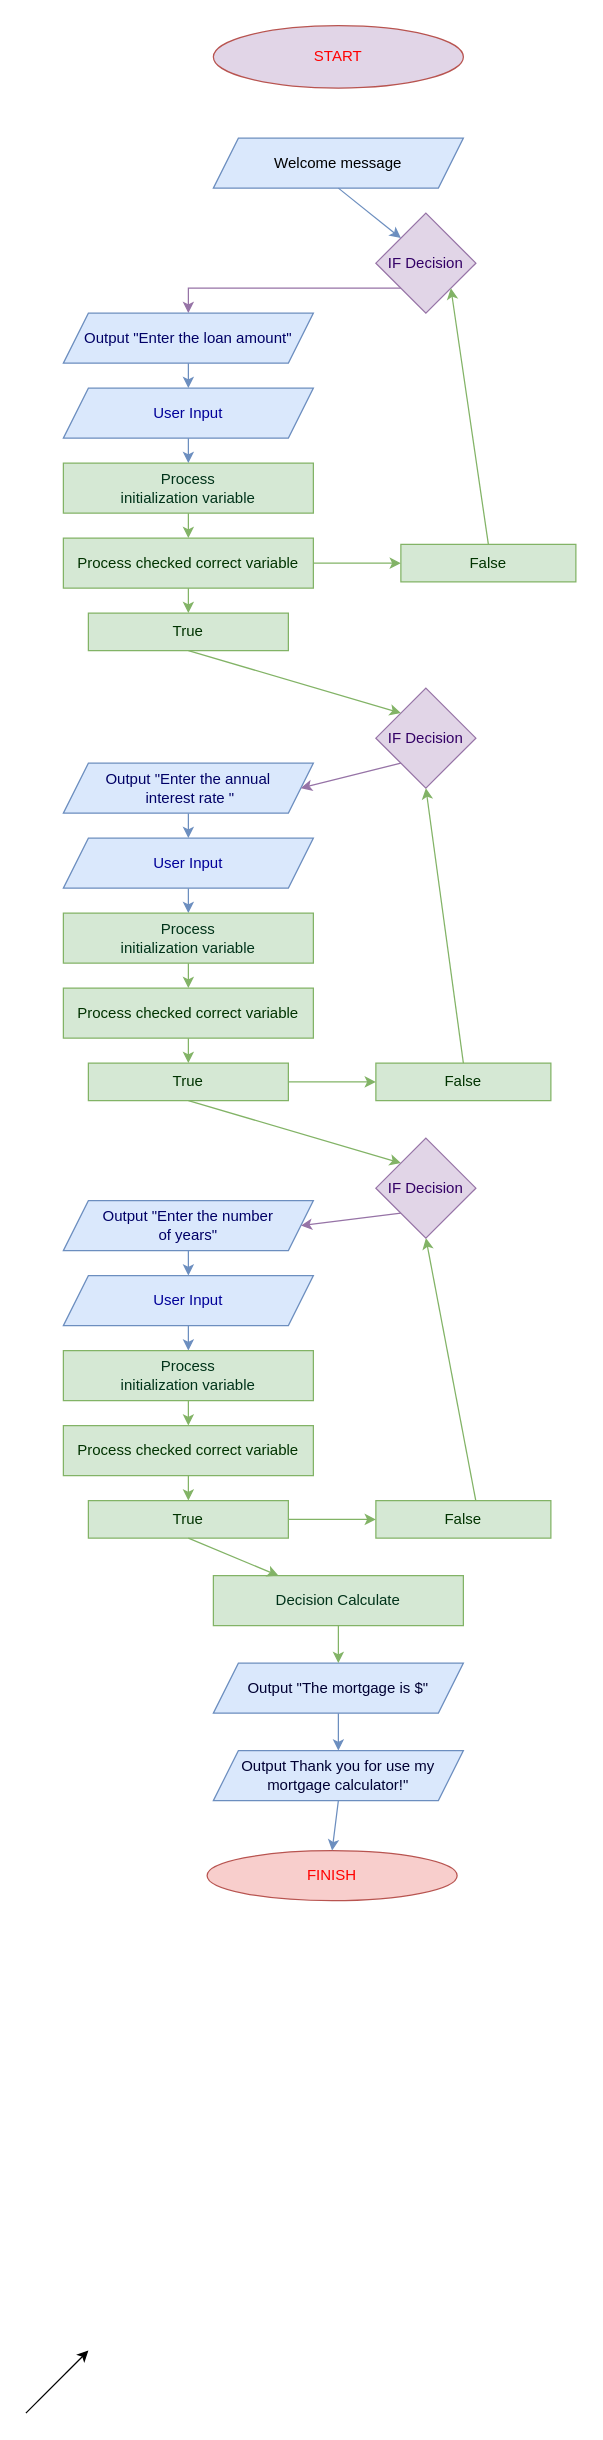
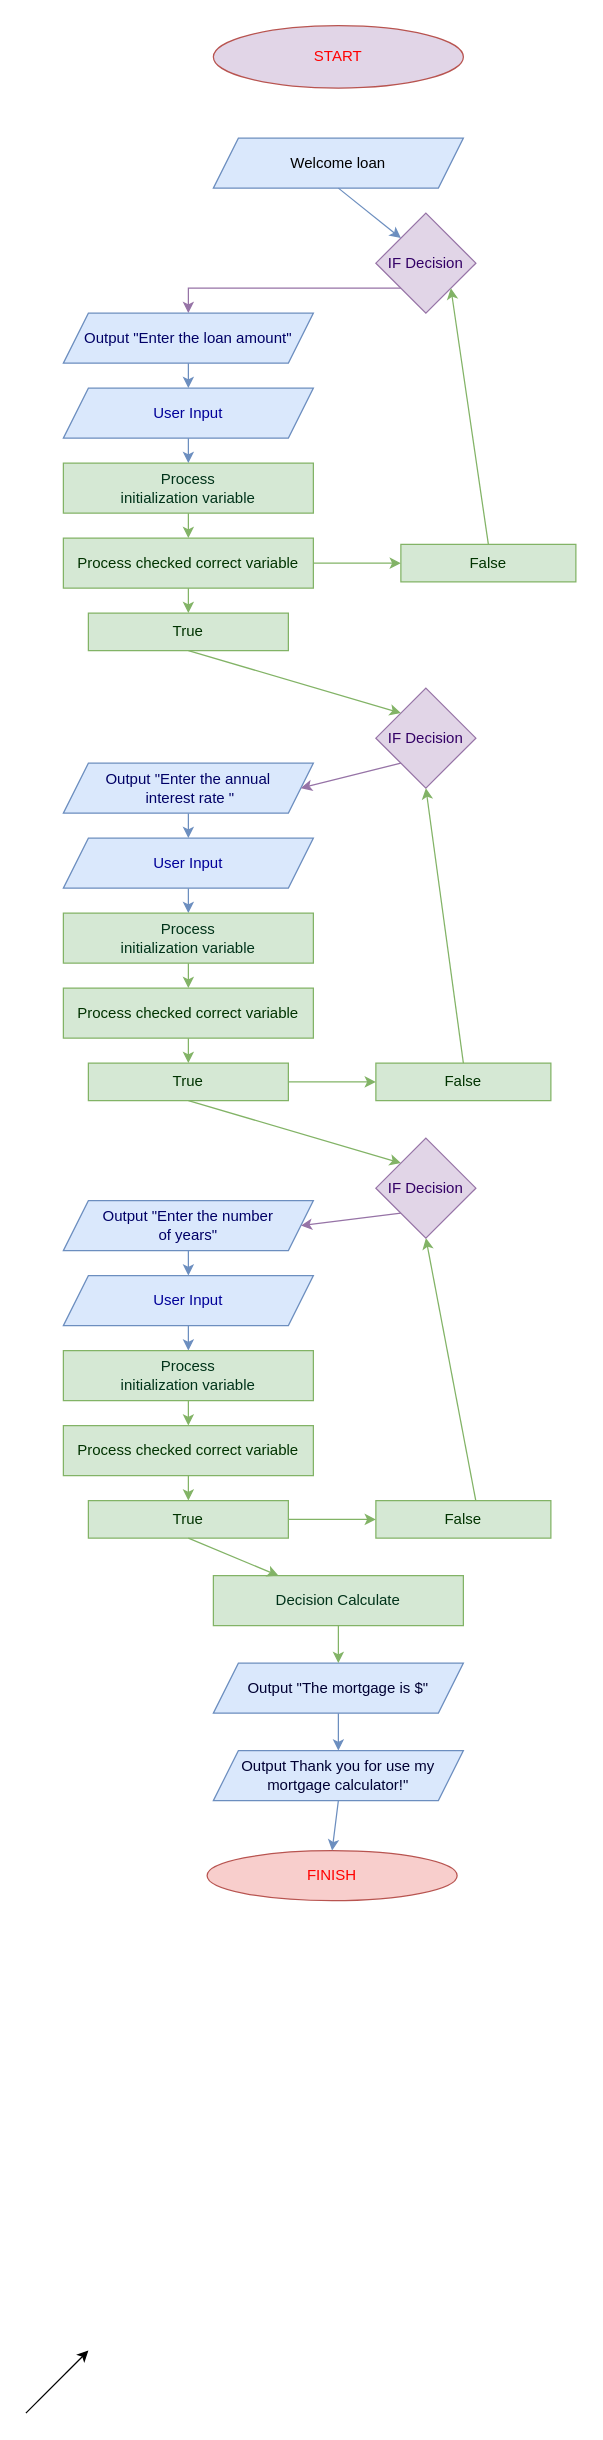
(338, 163) -> (338, 163)
